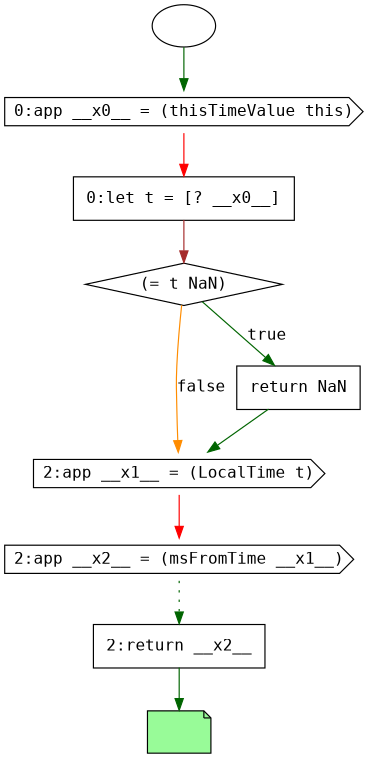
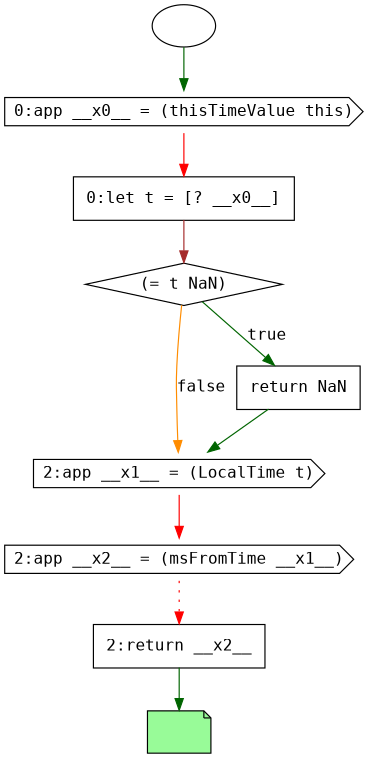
(179, 596) -> (179, 596)
